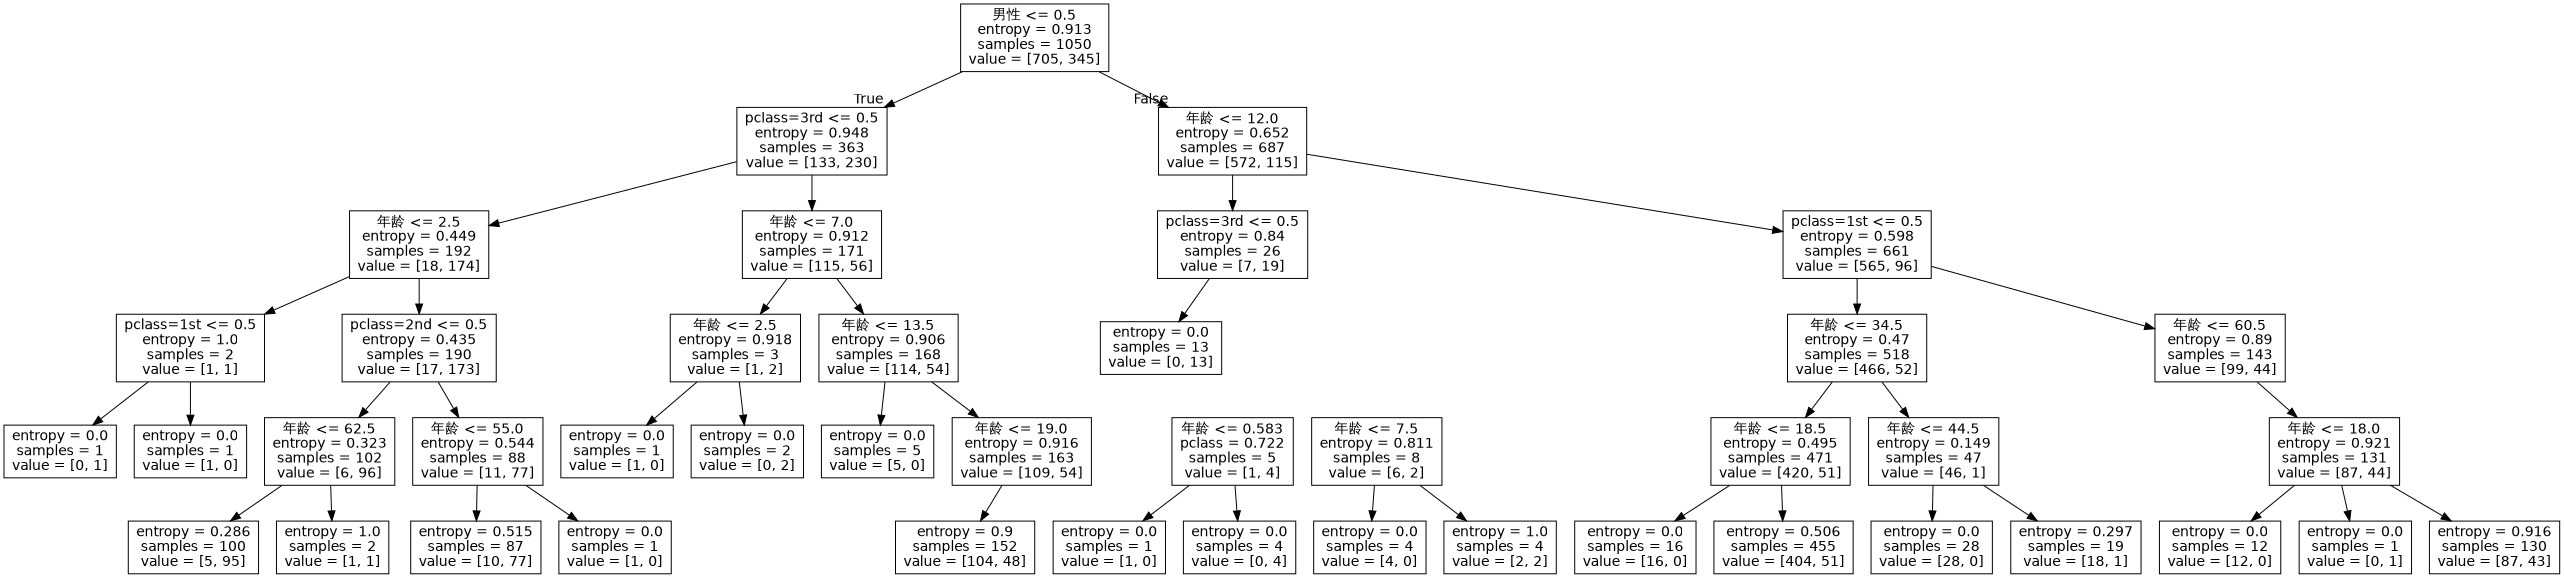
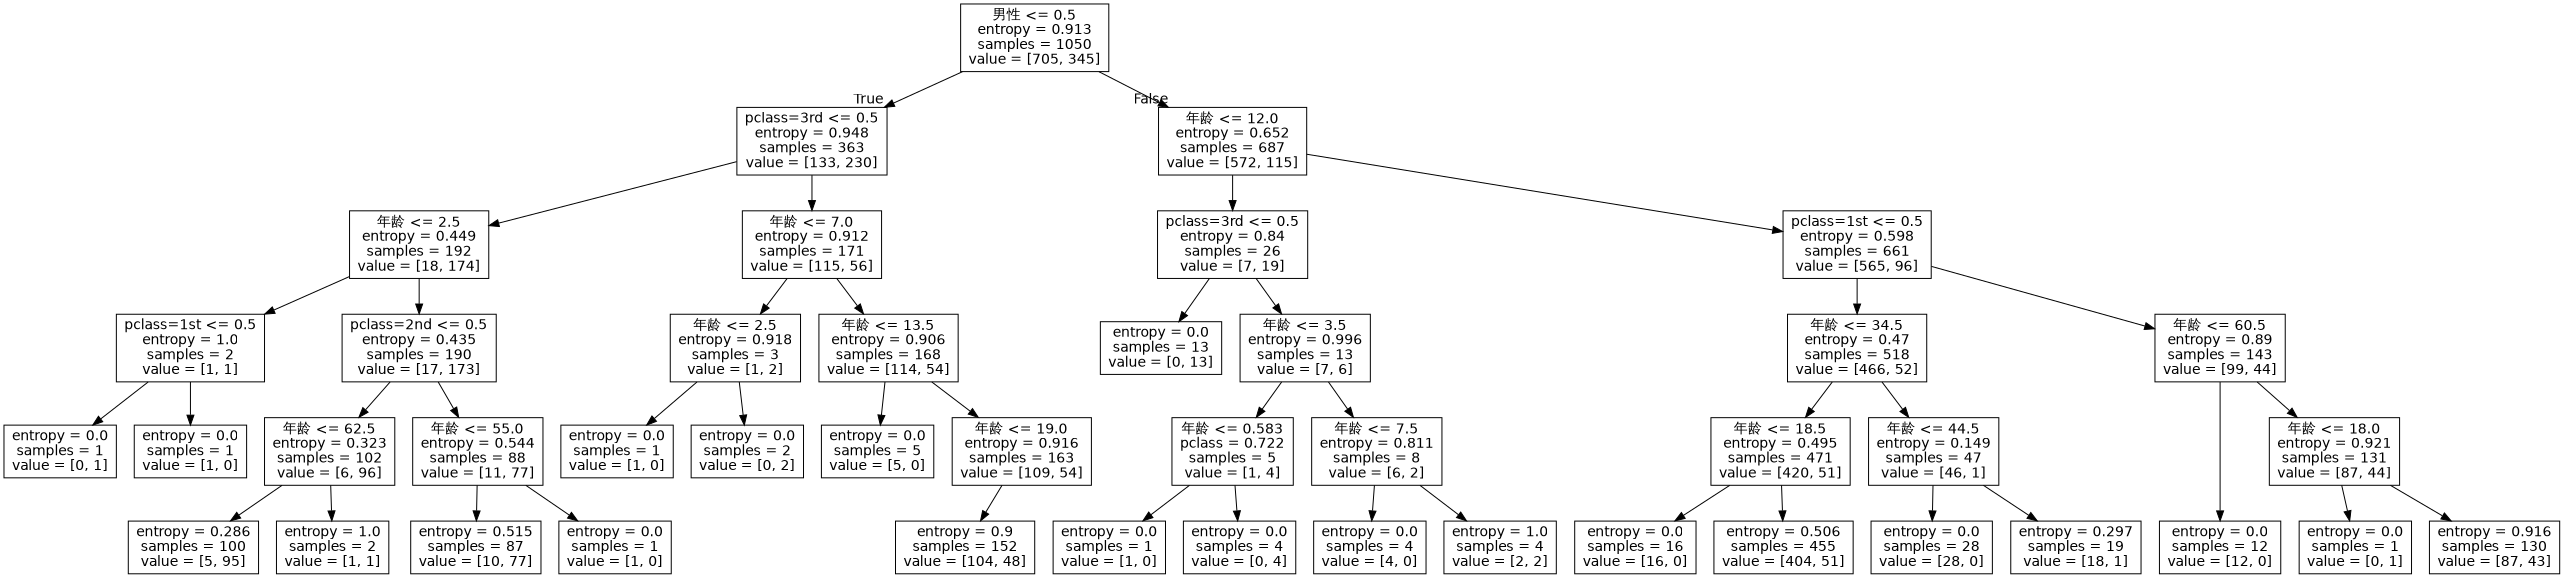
none -> (1305, 348)
(2277, 500) -> (2220, 446)
